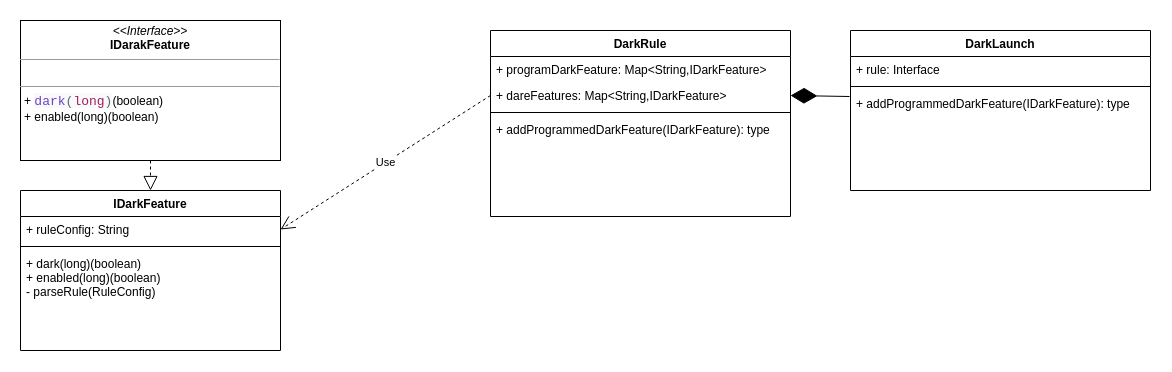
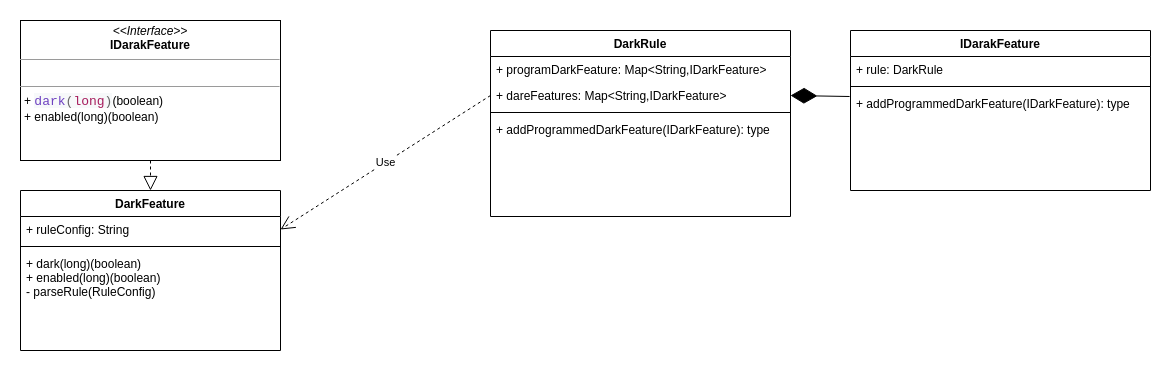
(1000, 44) -> (1000, 44)
(907, 70) -> (902, 70)
(150, 204) -> (150, 204)
